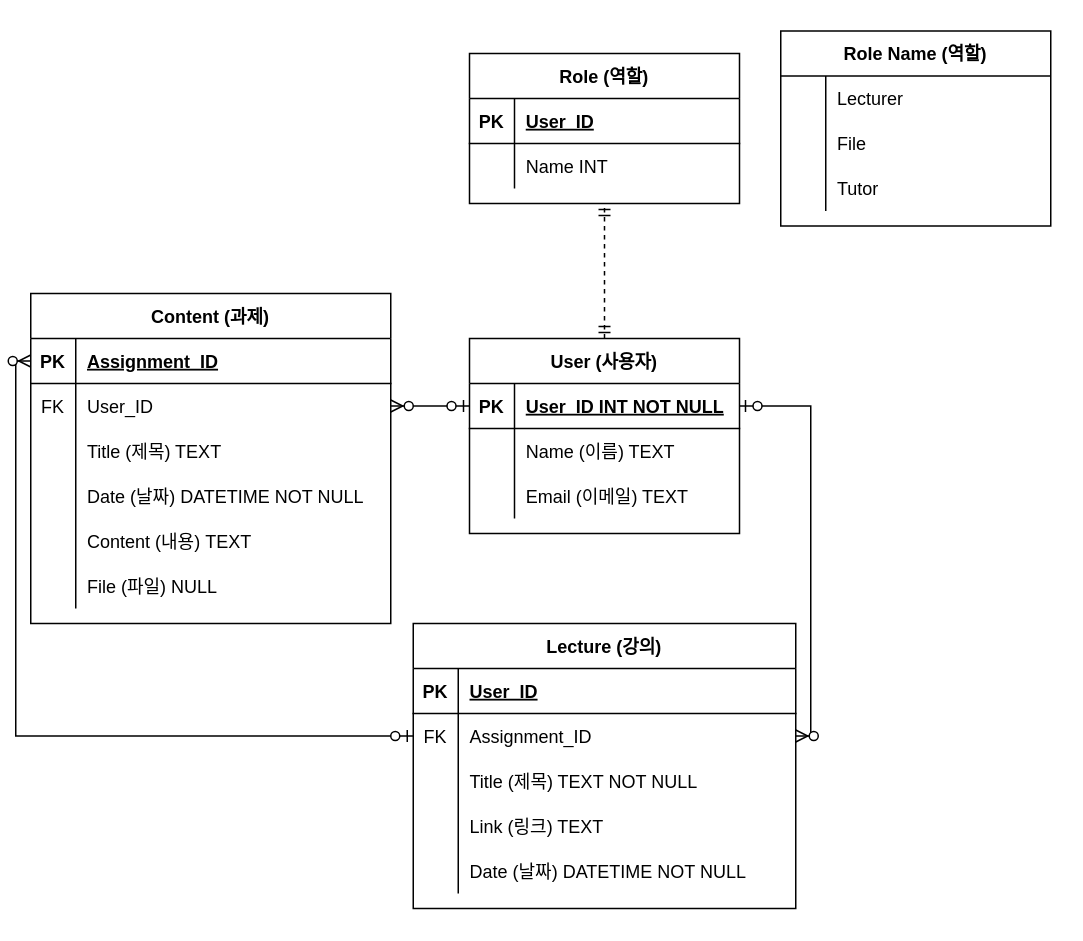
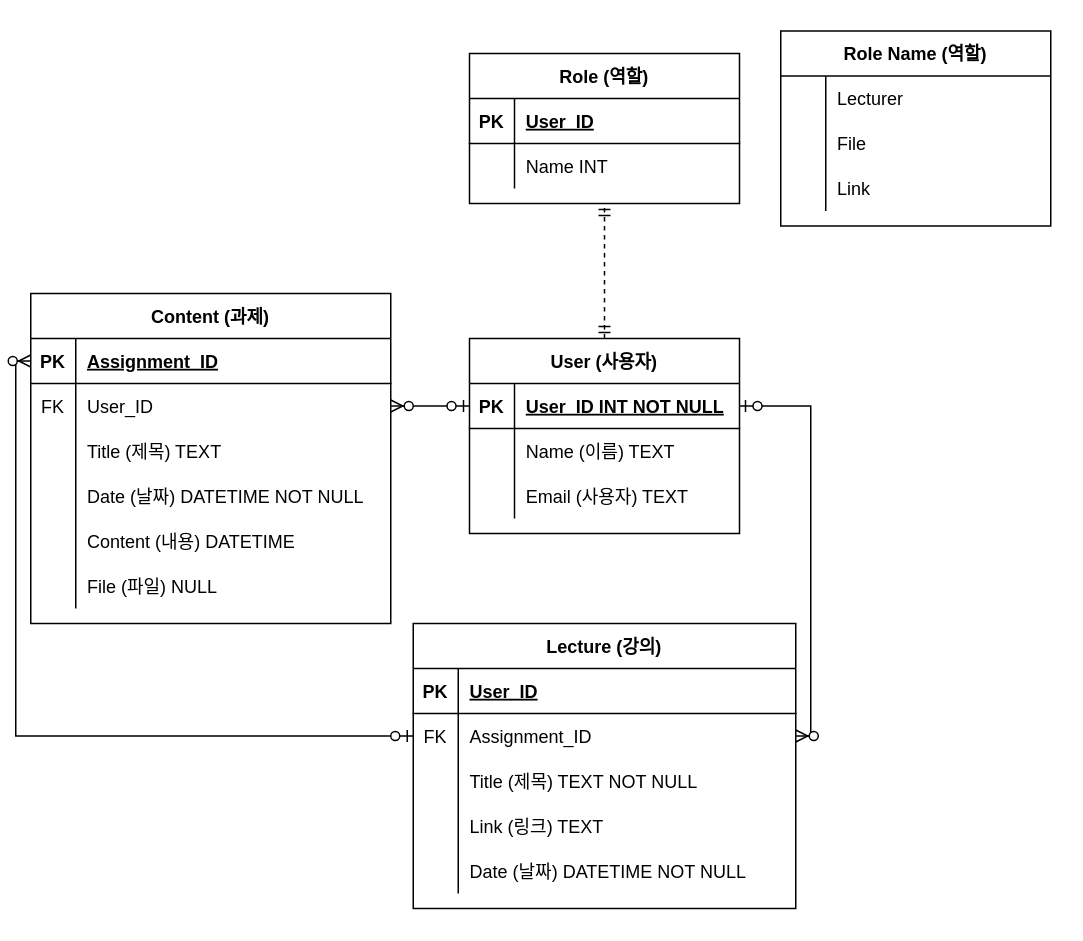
(862, 189) -> (855, 189)
(609, 497) -> (609, 497)
(181, 542) -> (201, 542)
